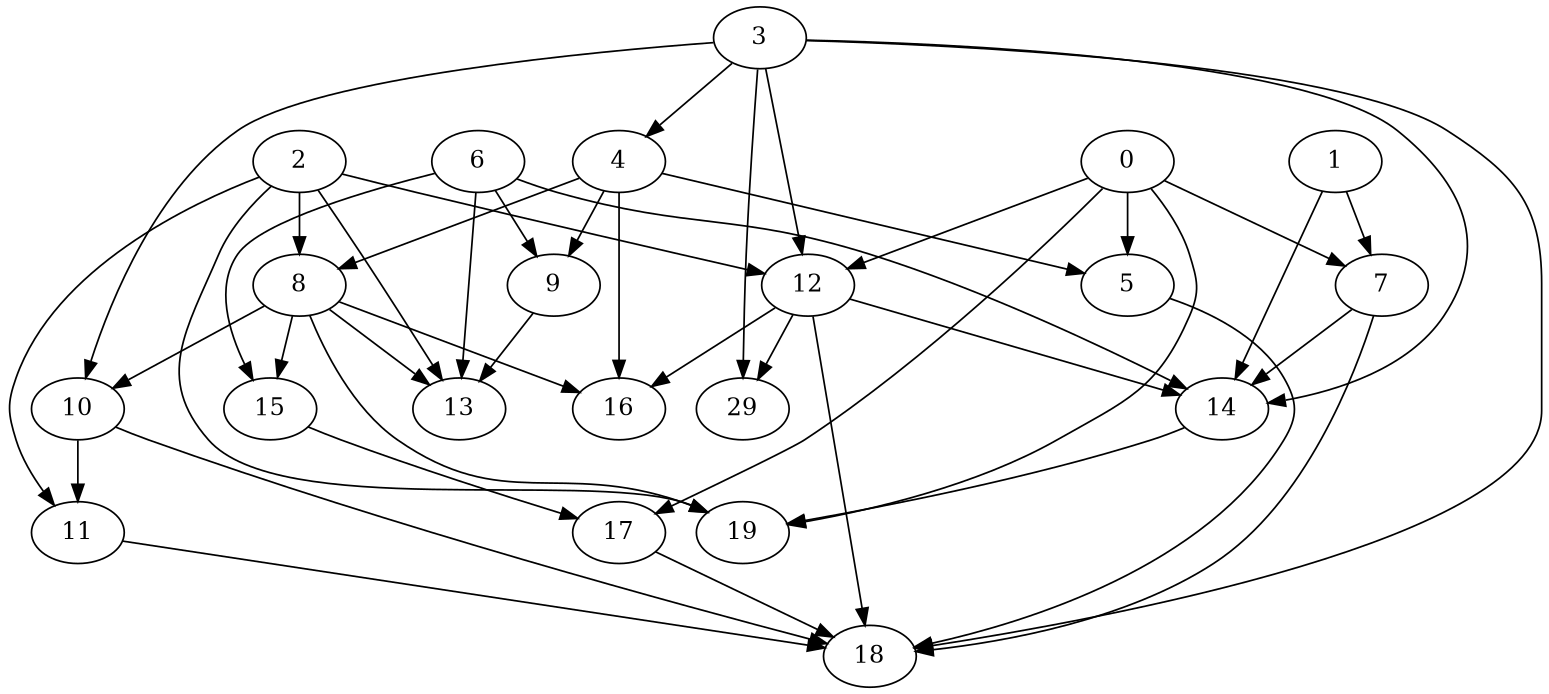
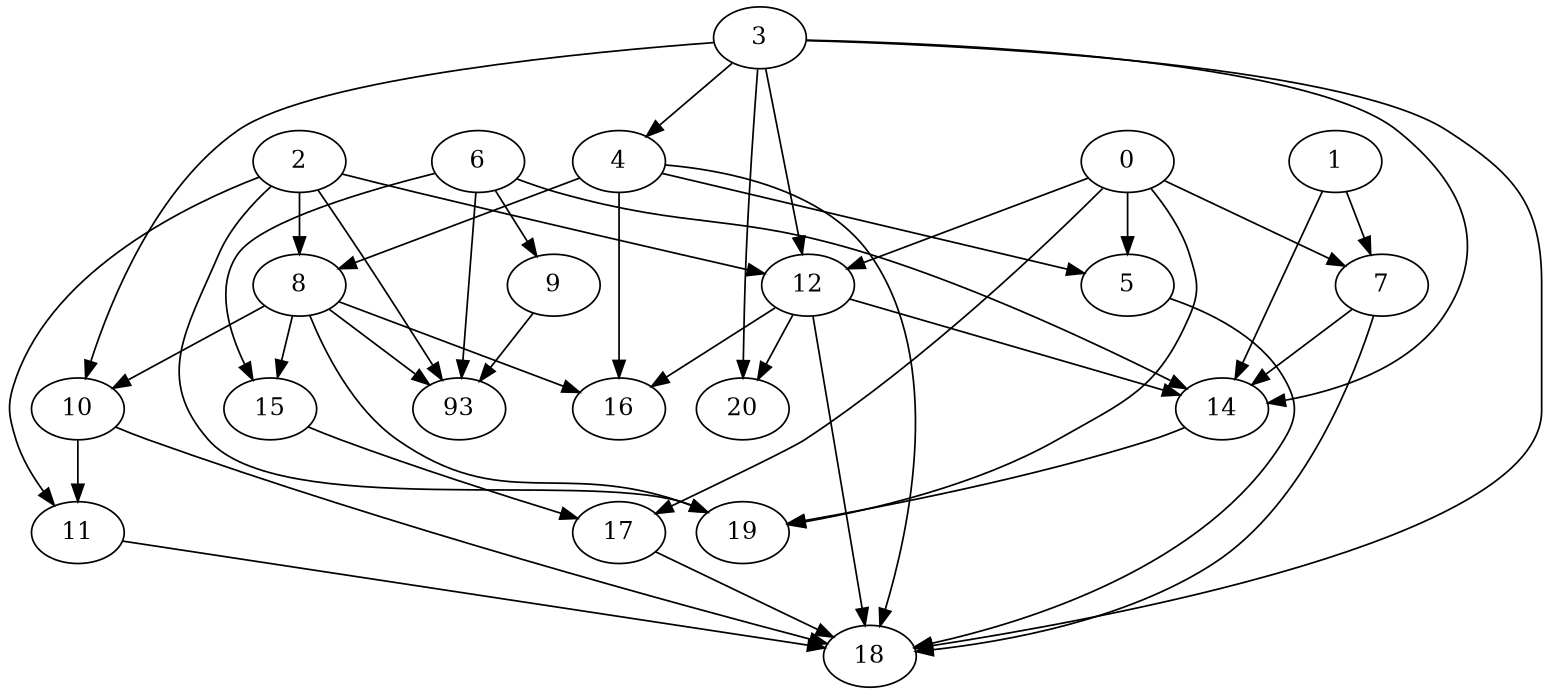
(591, 216) -> (904, 330)
(459, 409) -> (459, 409)
(743, 409) -> (743, 409)
